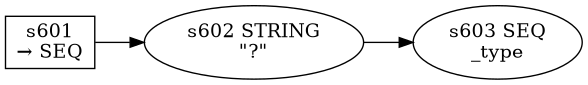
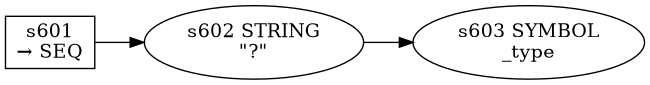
(498, 42) -> (529, 42)
